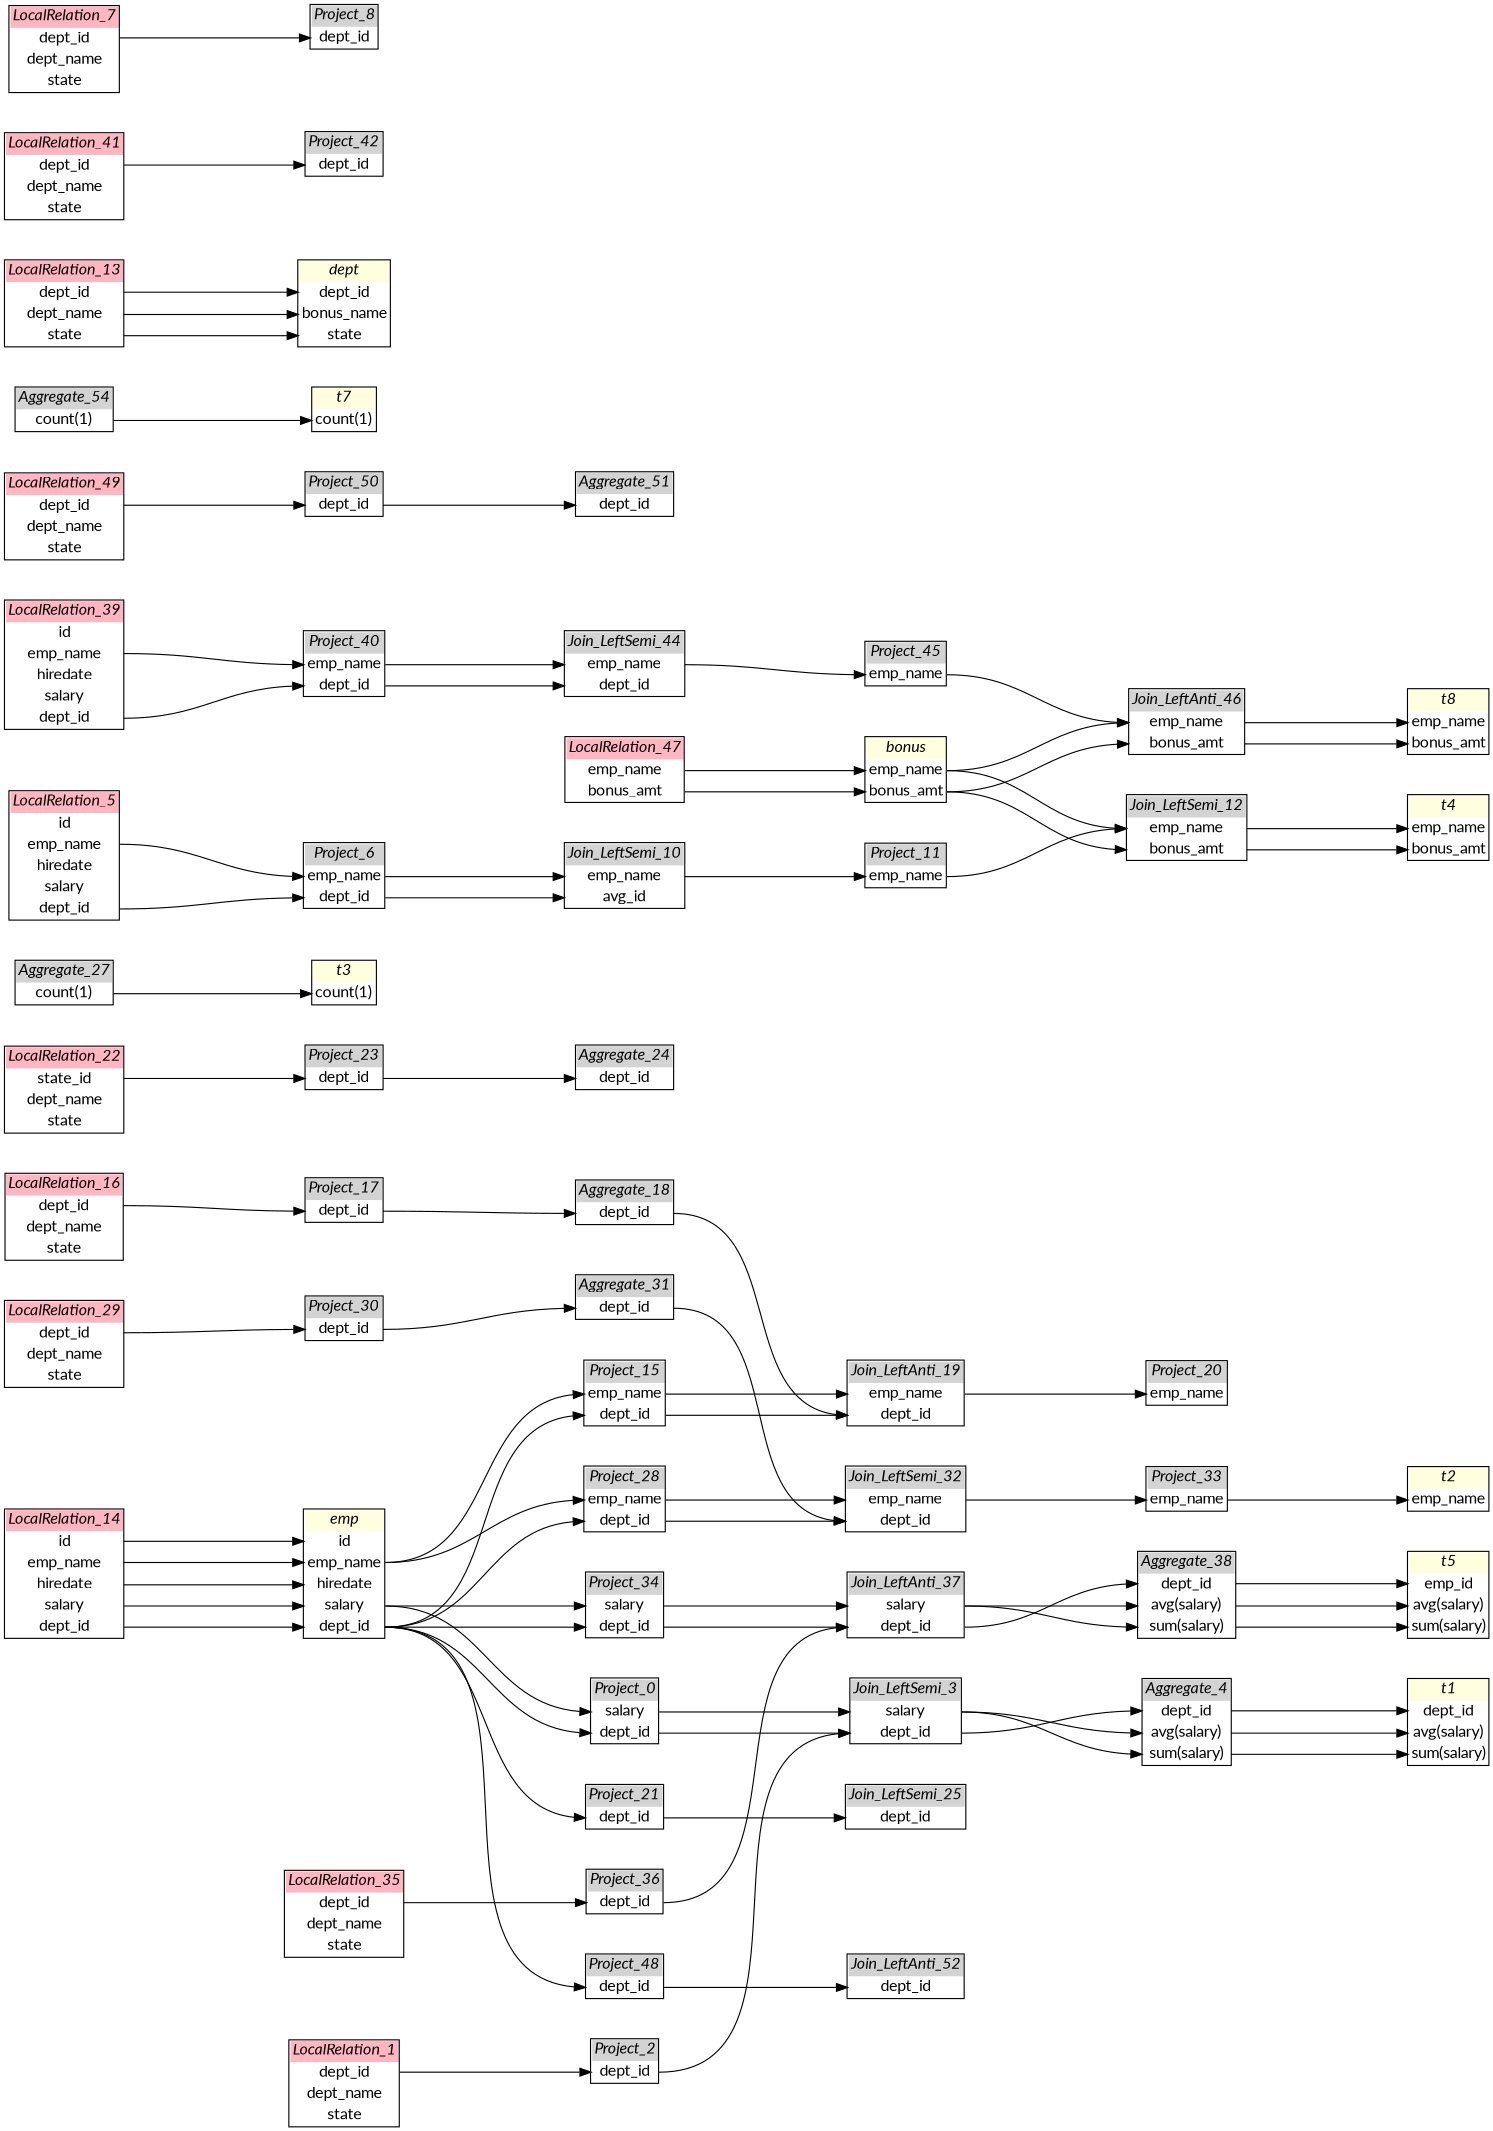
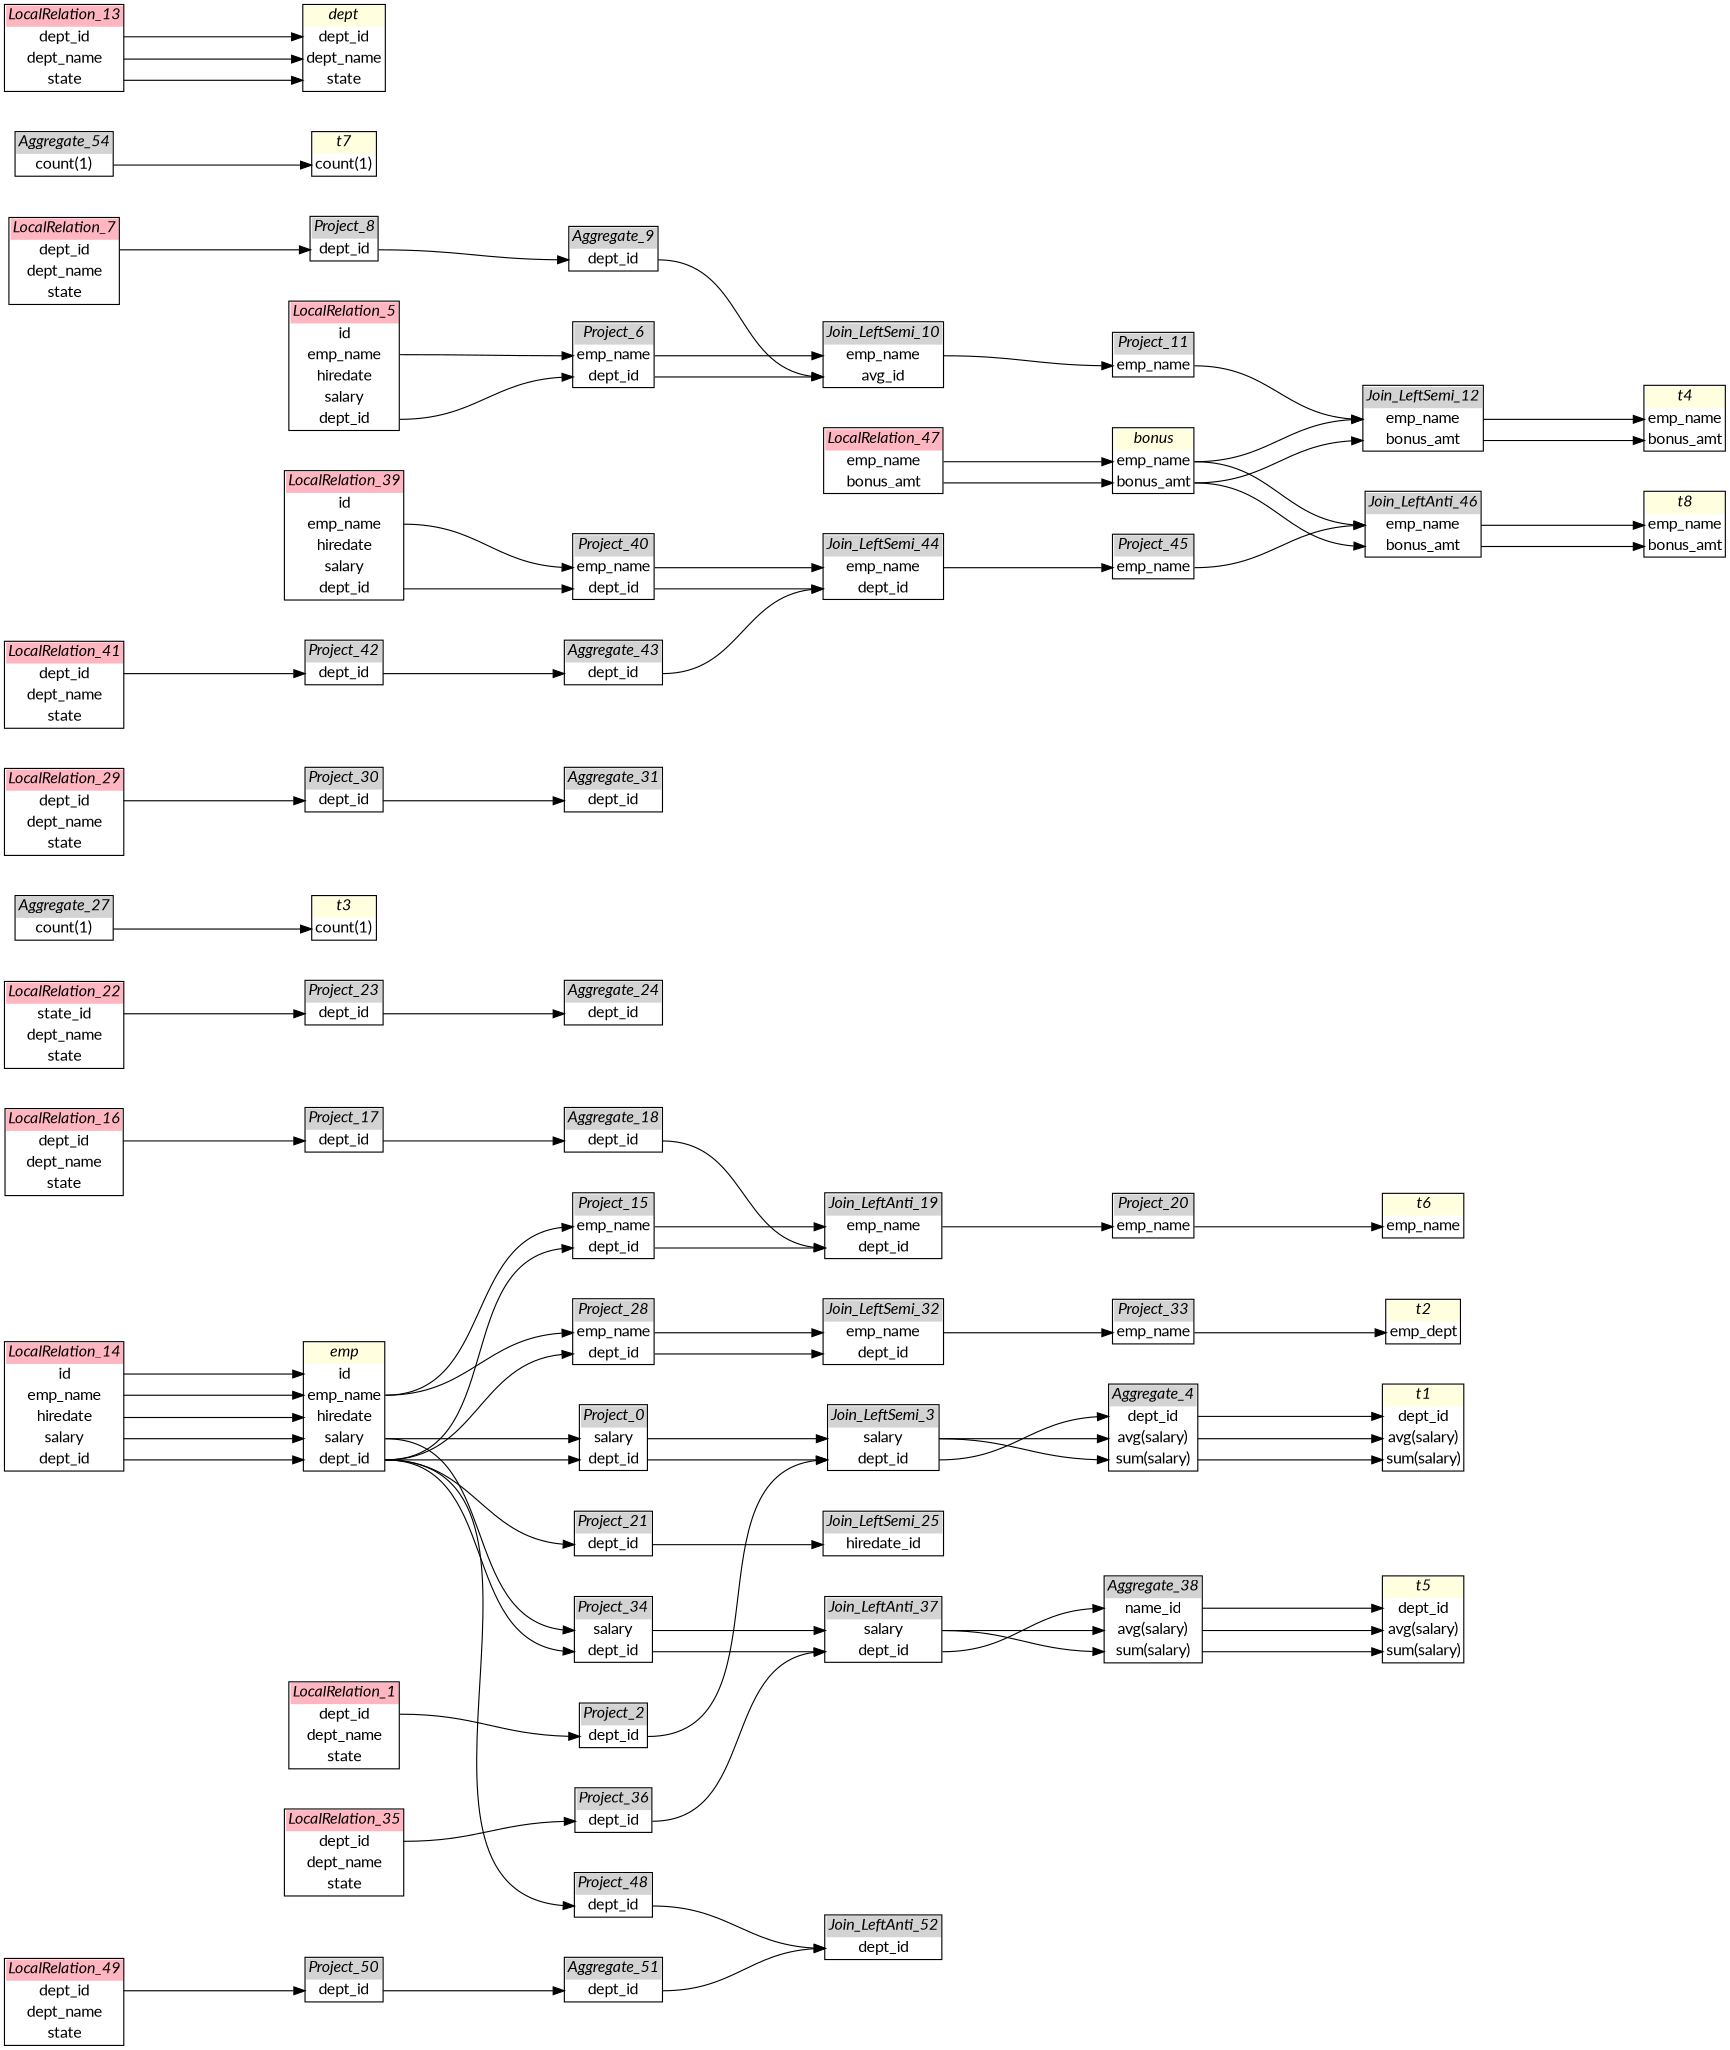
none -> (613, 249)
(345, 313) -> (344, 58)
none -> (613, 662)
none -> (1423, 1216)
(756, 1402) -> none
(1449, 1499) -> (1424, 1332)
(1187, 1584) -> (1153, 1608)
(1449, 1584) -> (1424, 1608)
(906, 1817) -> (883, 1544)
none -> (739, 1972)
